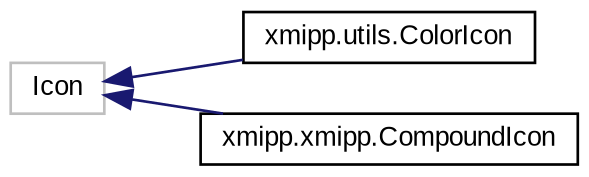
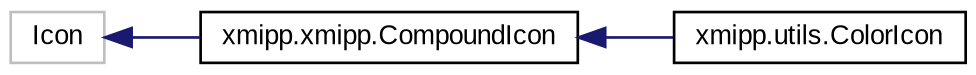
(187, 69) -> (639, 37)
